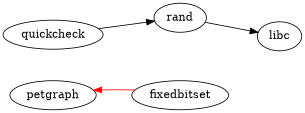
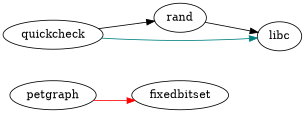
none -> (175, 41)
(118, 90) -> (110, 101)
